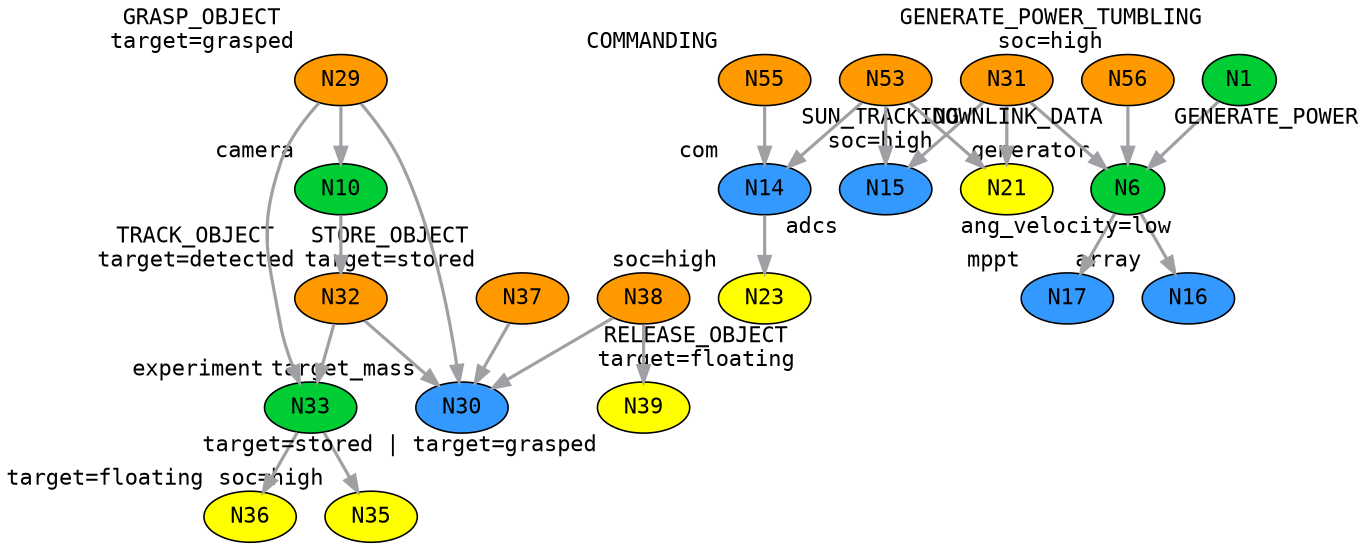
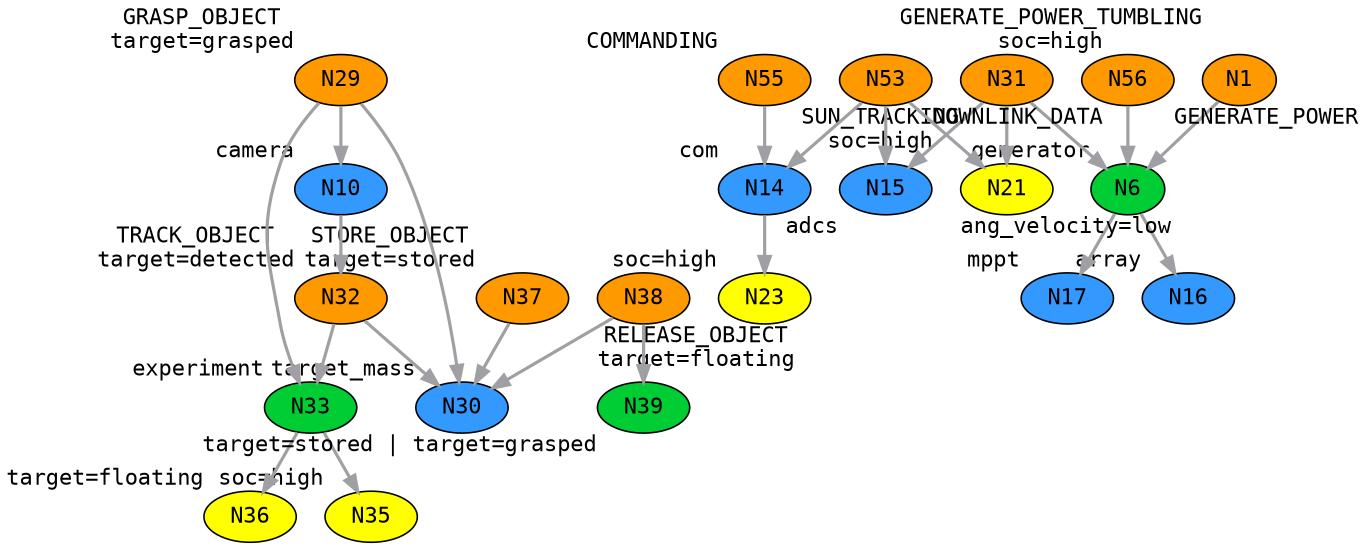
(1239, 80) -> (1239, 80)
(341, 189) -> (341, 189)
(644, 408) -> (644, 408)
